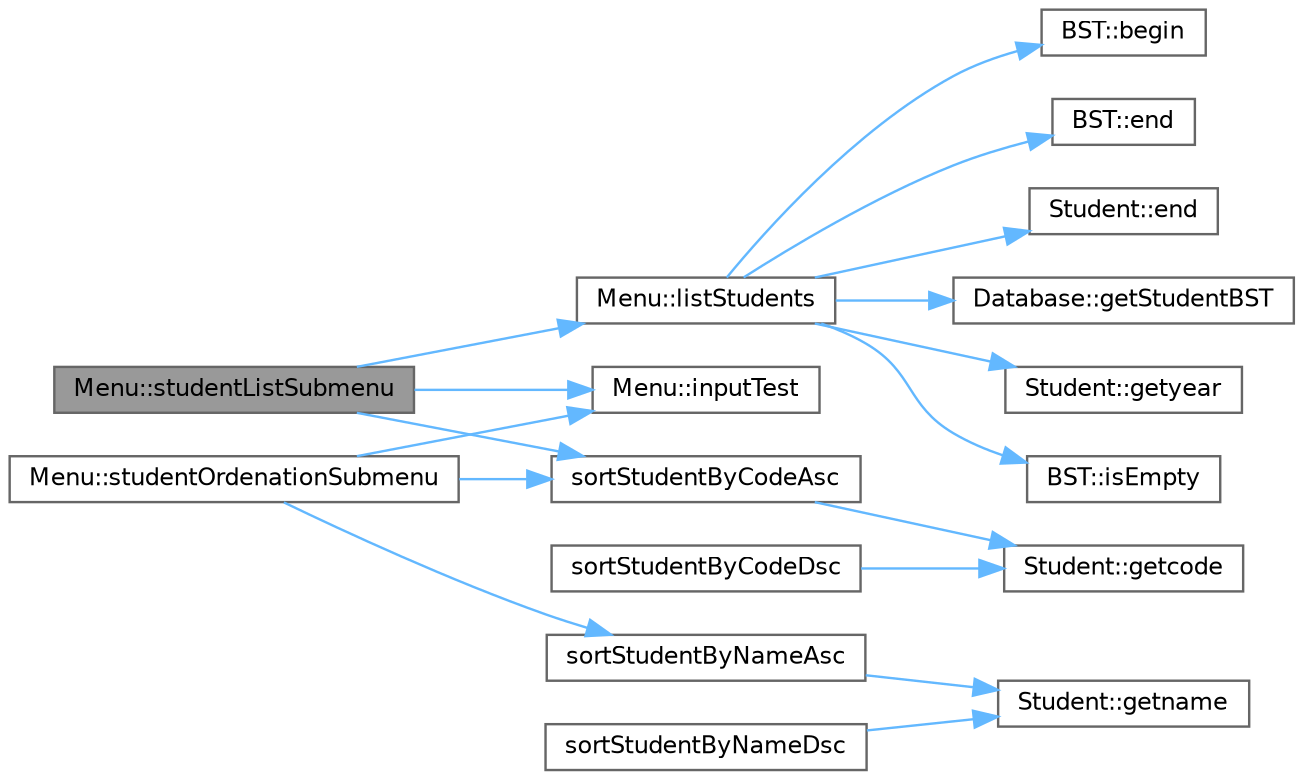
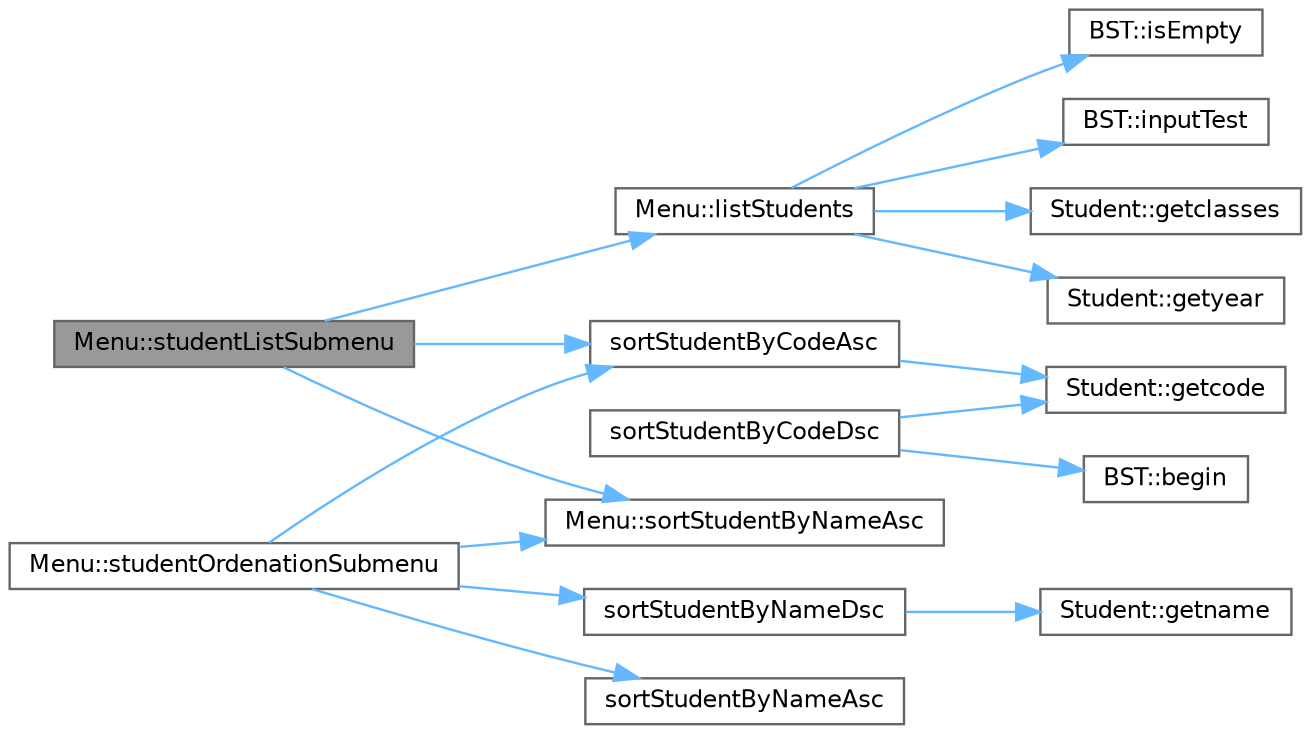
(1124, 122) -> (1166, 122)
(857, 144) -> (979, 459)
(1124, 211) -> (1166, 211)
(1124, 301) -> none
(706, 390) -> (745, 523)
none -> (509, 591)
(919, 681) -> none
